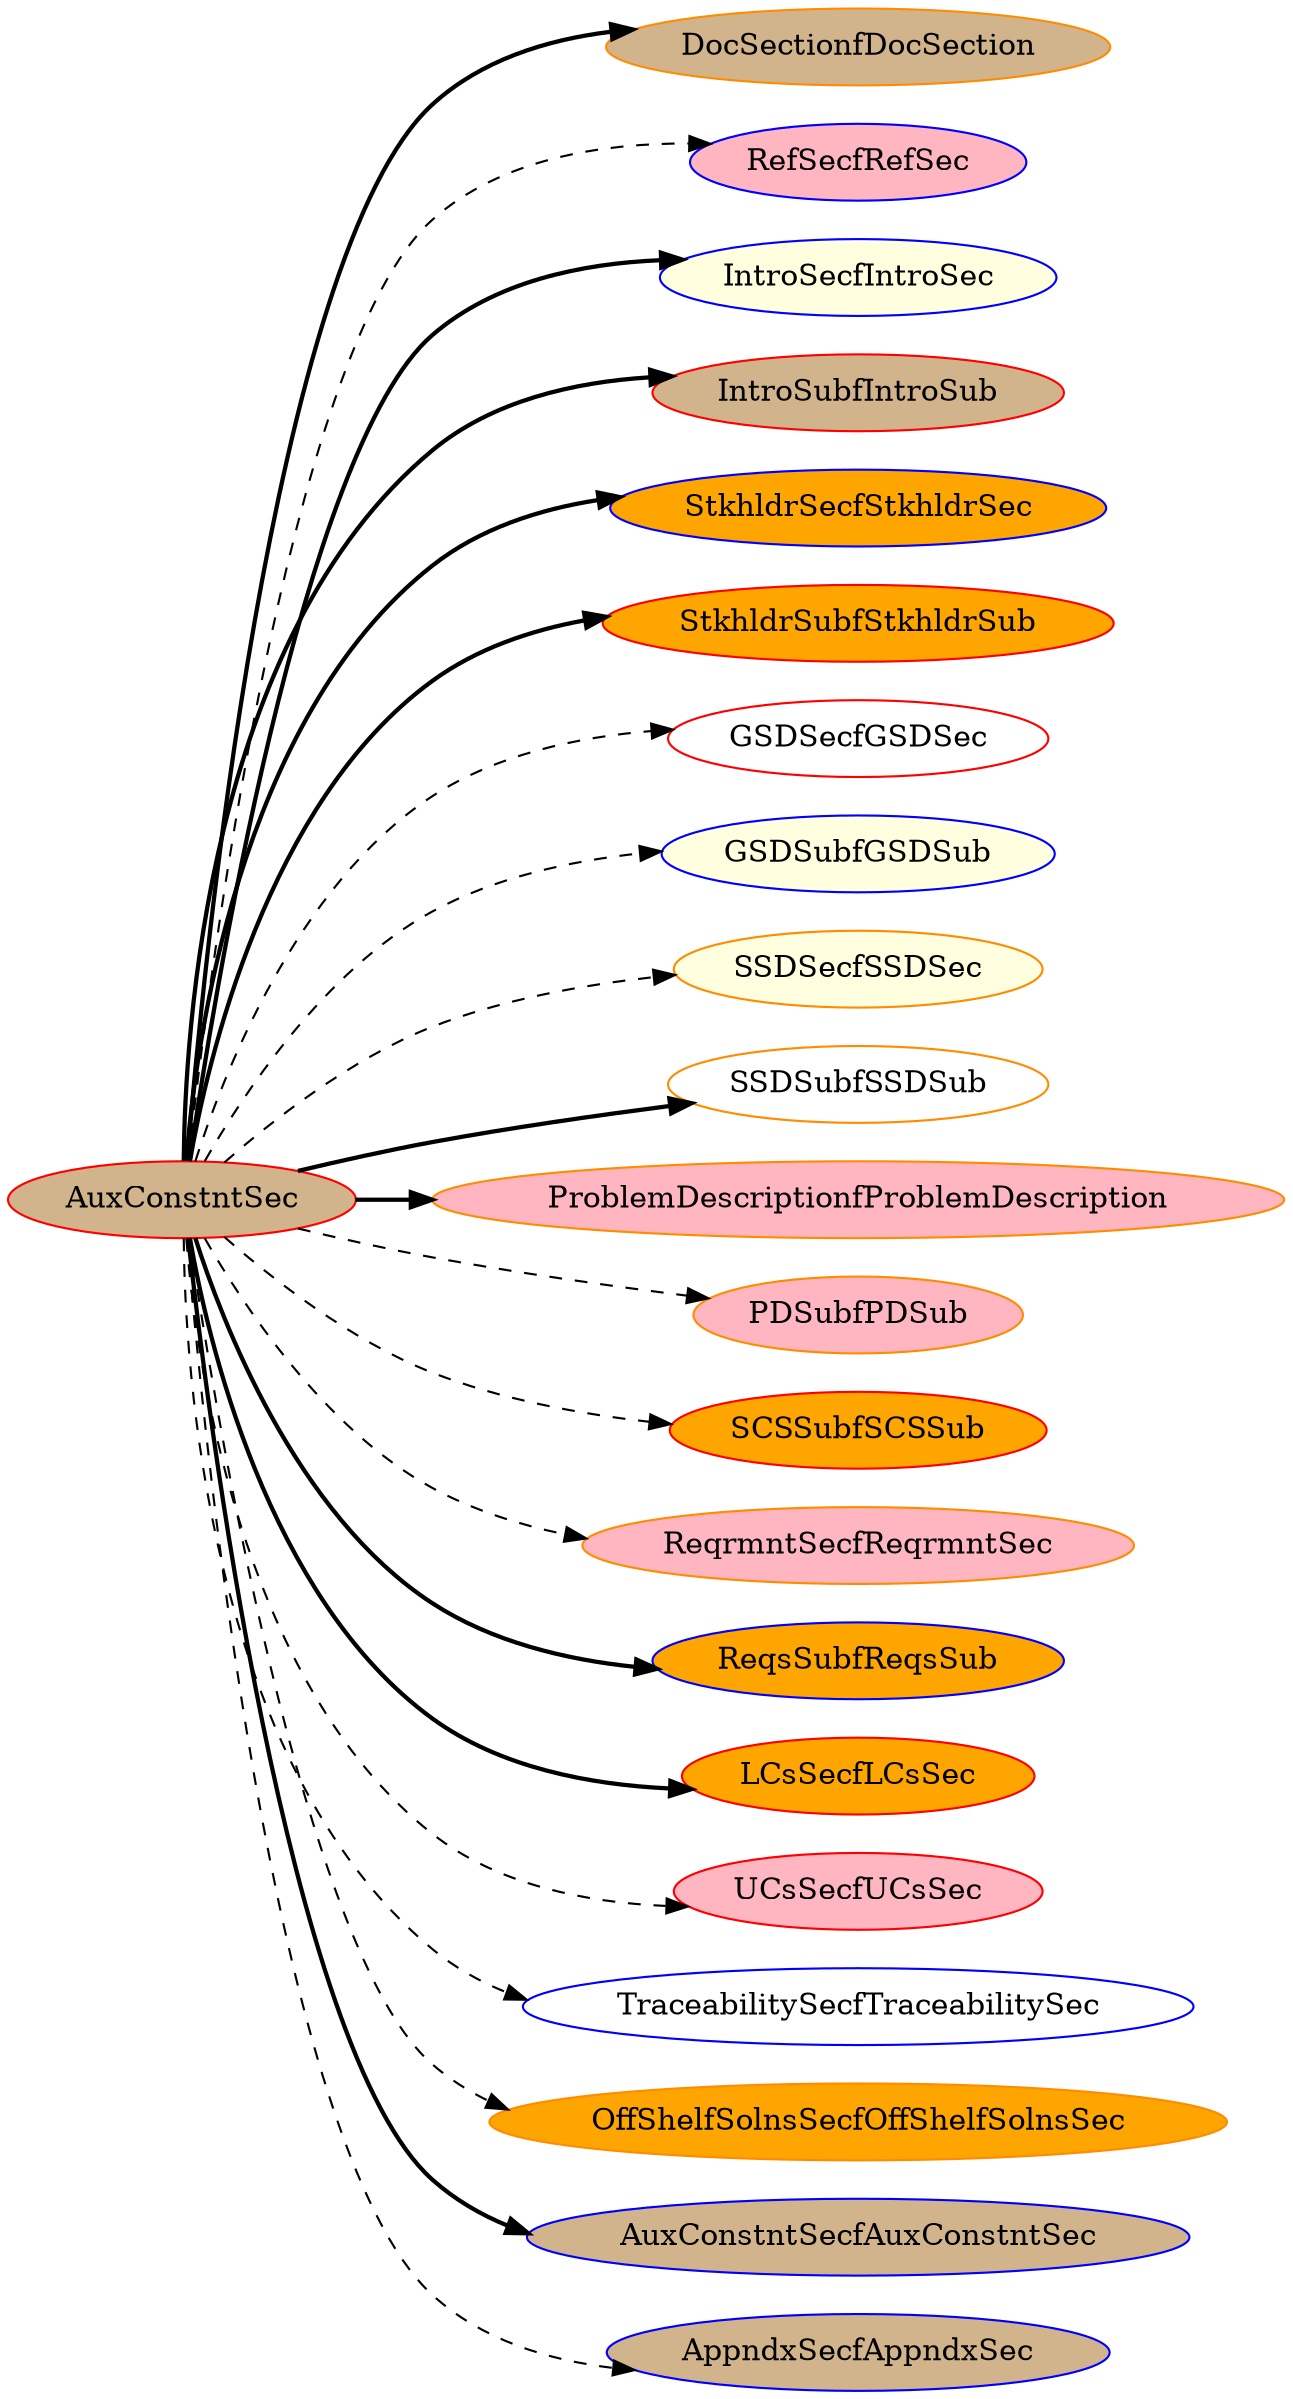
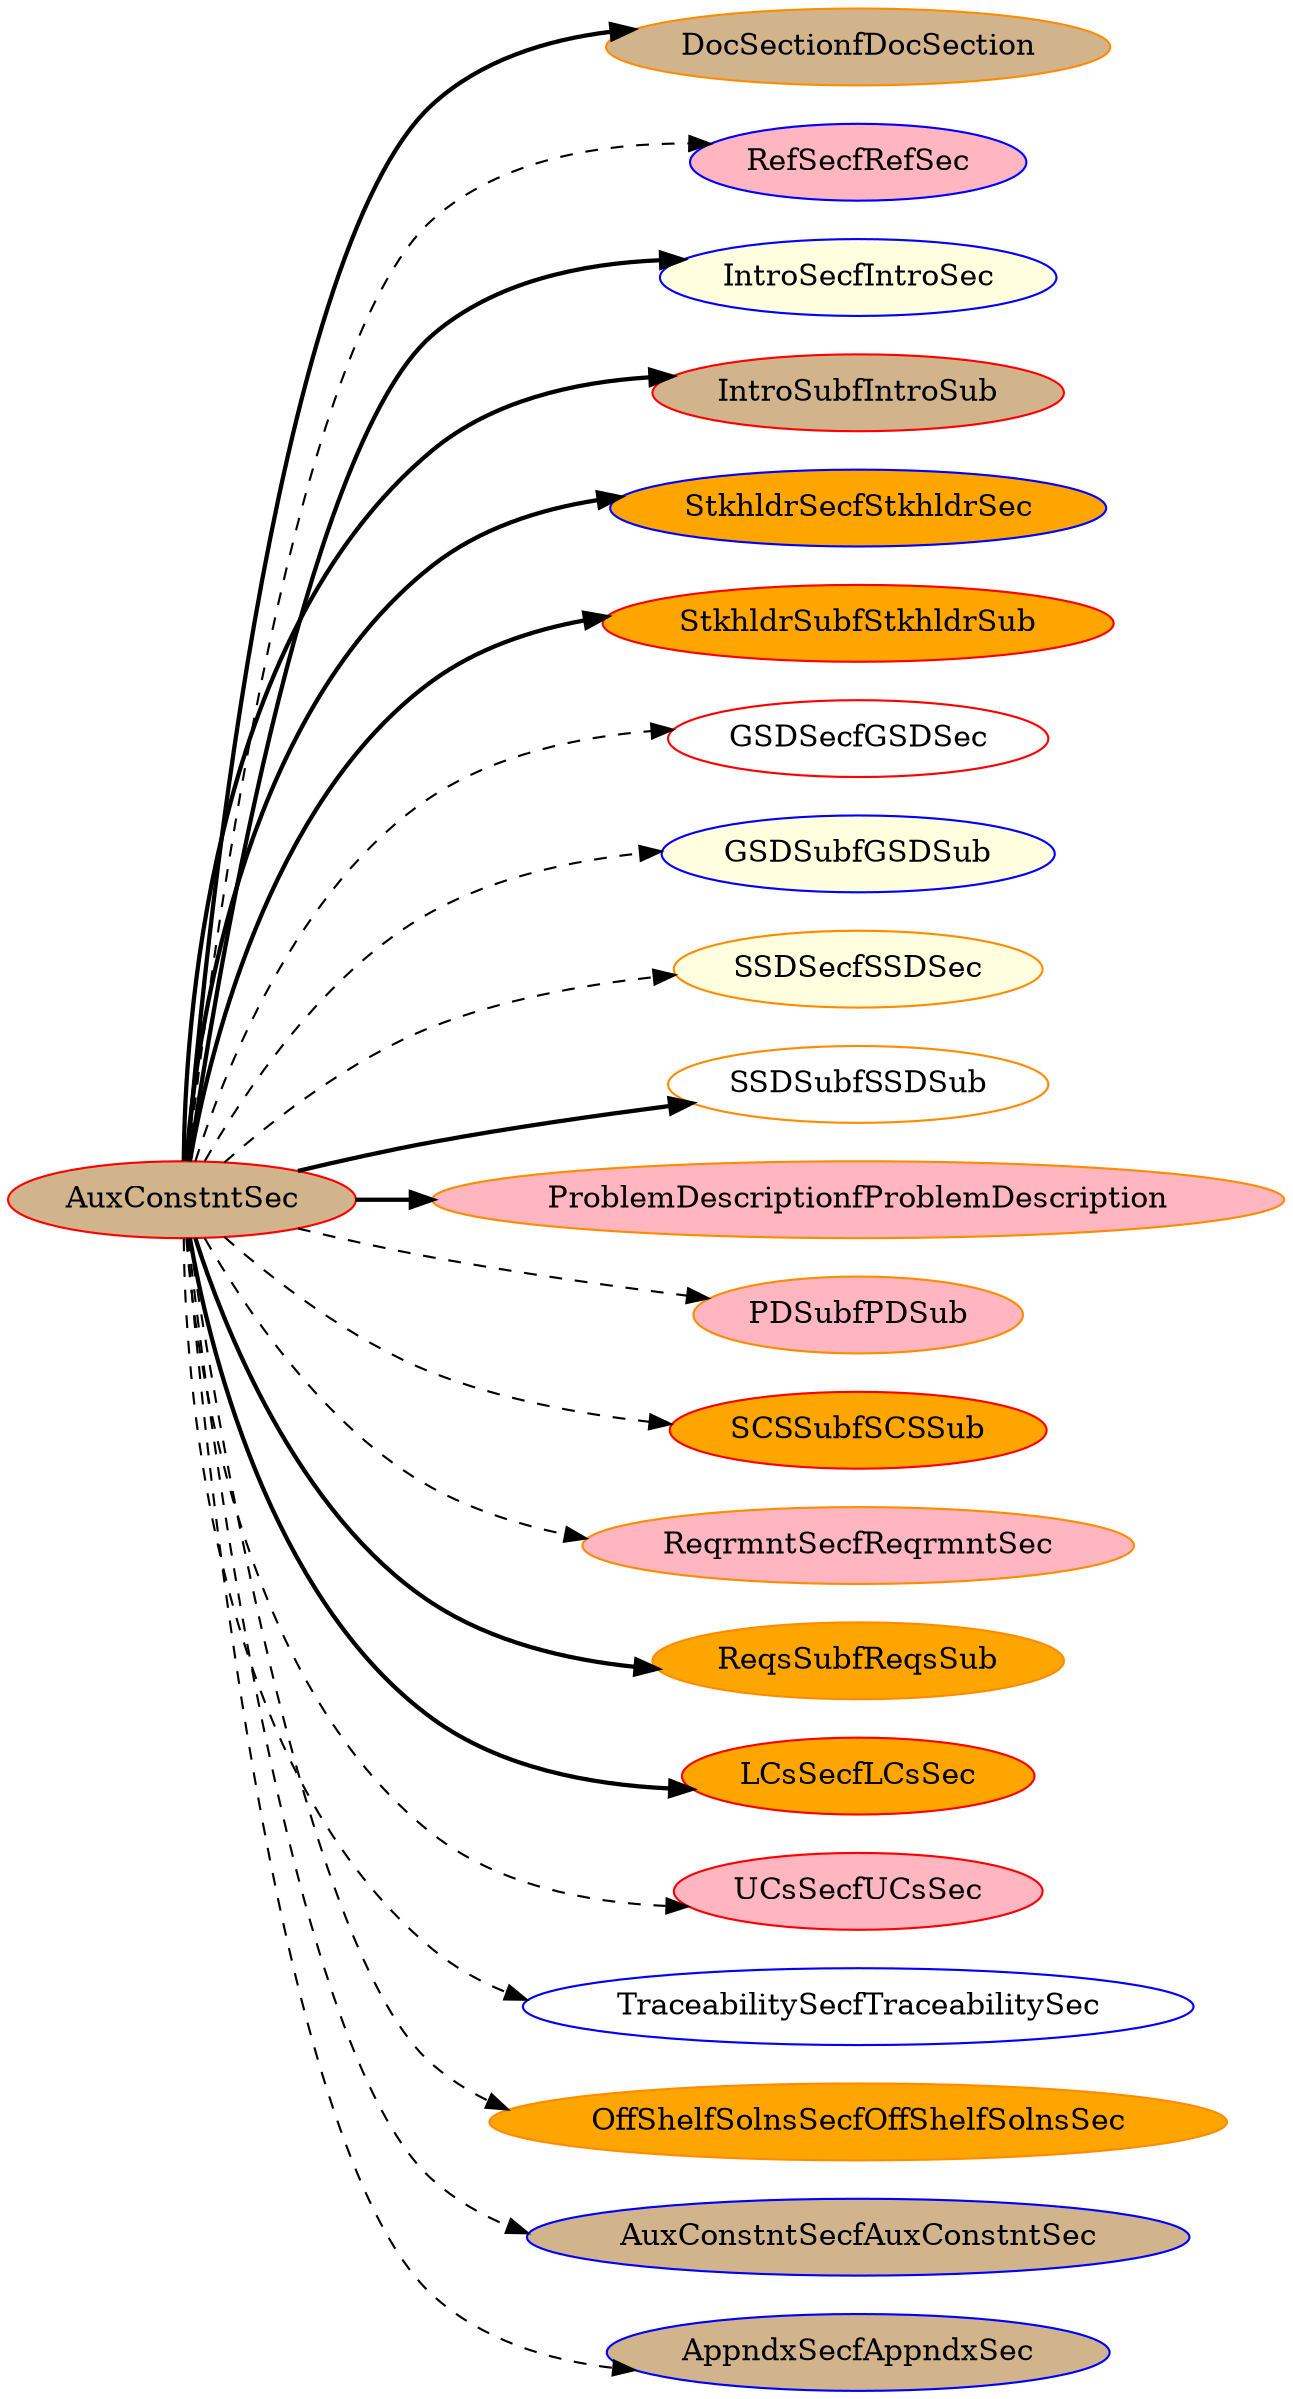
(858, 1661) -> (858, 1661)
(273, 1767) -> (273, 1767)
